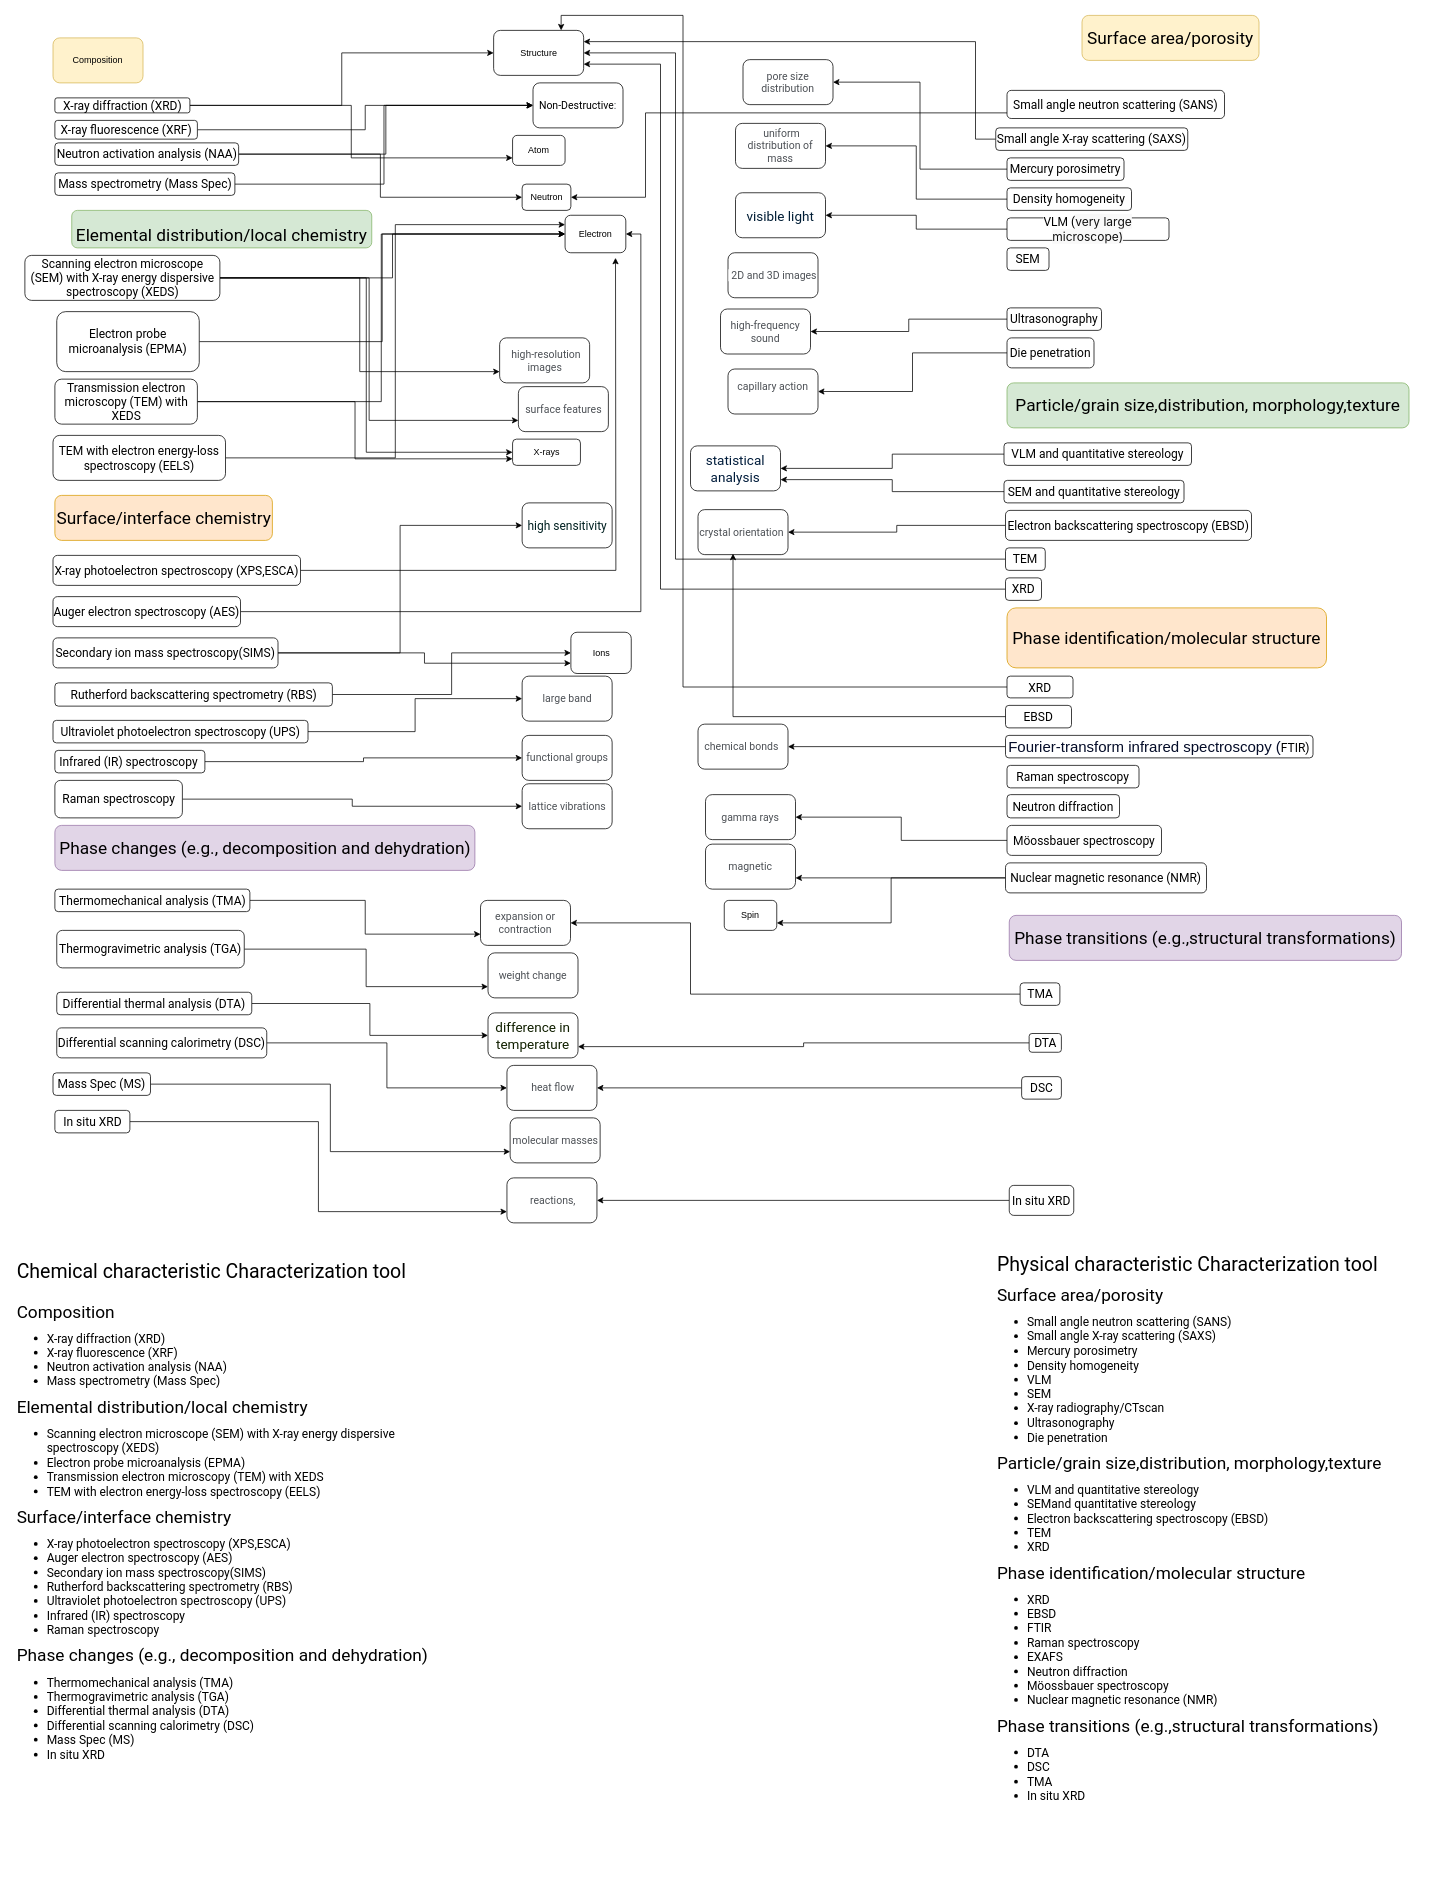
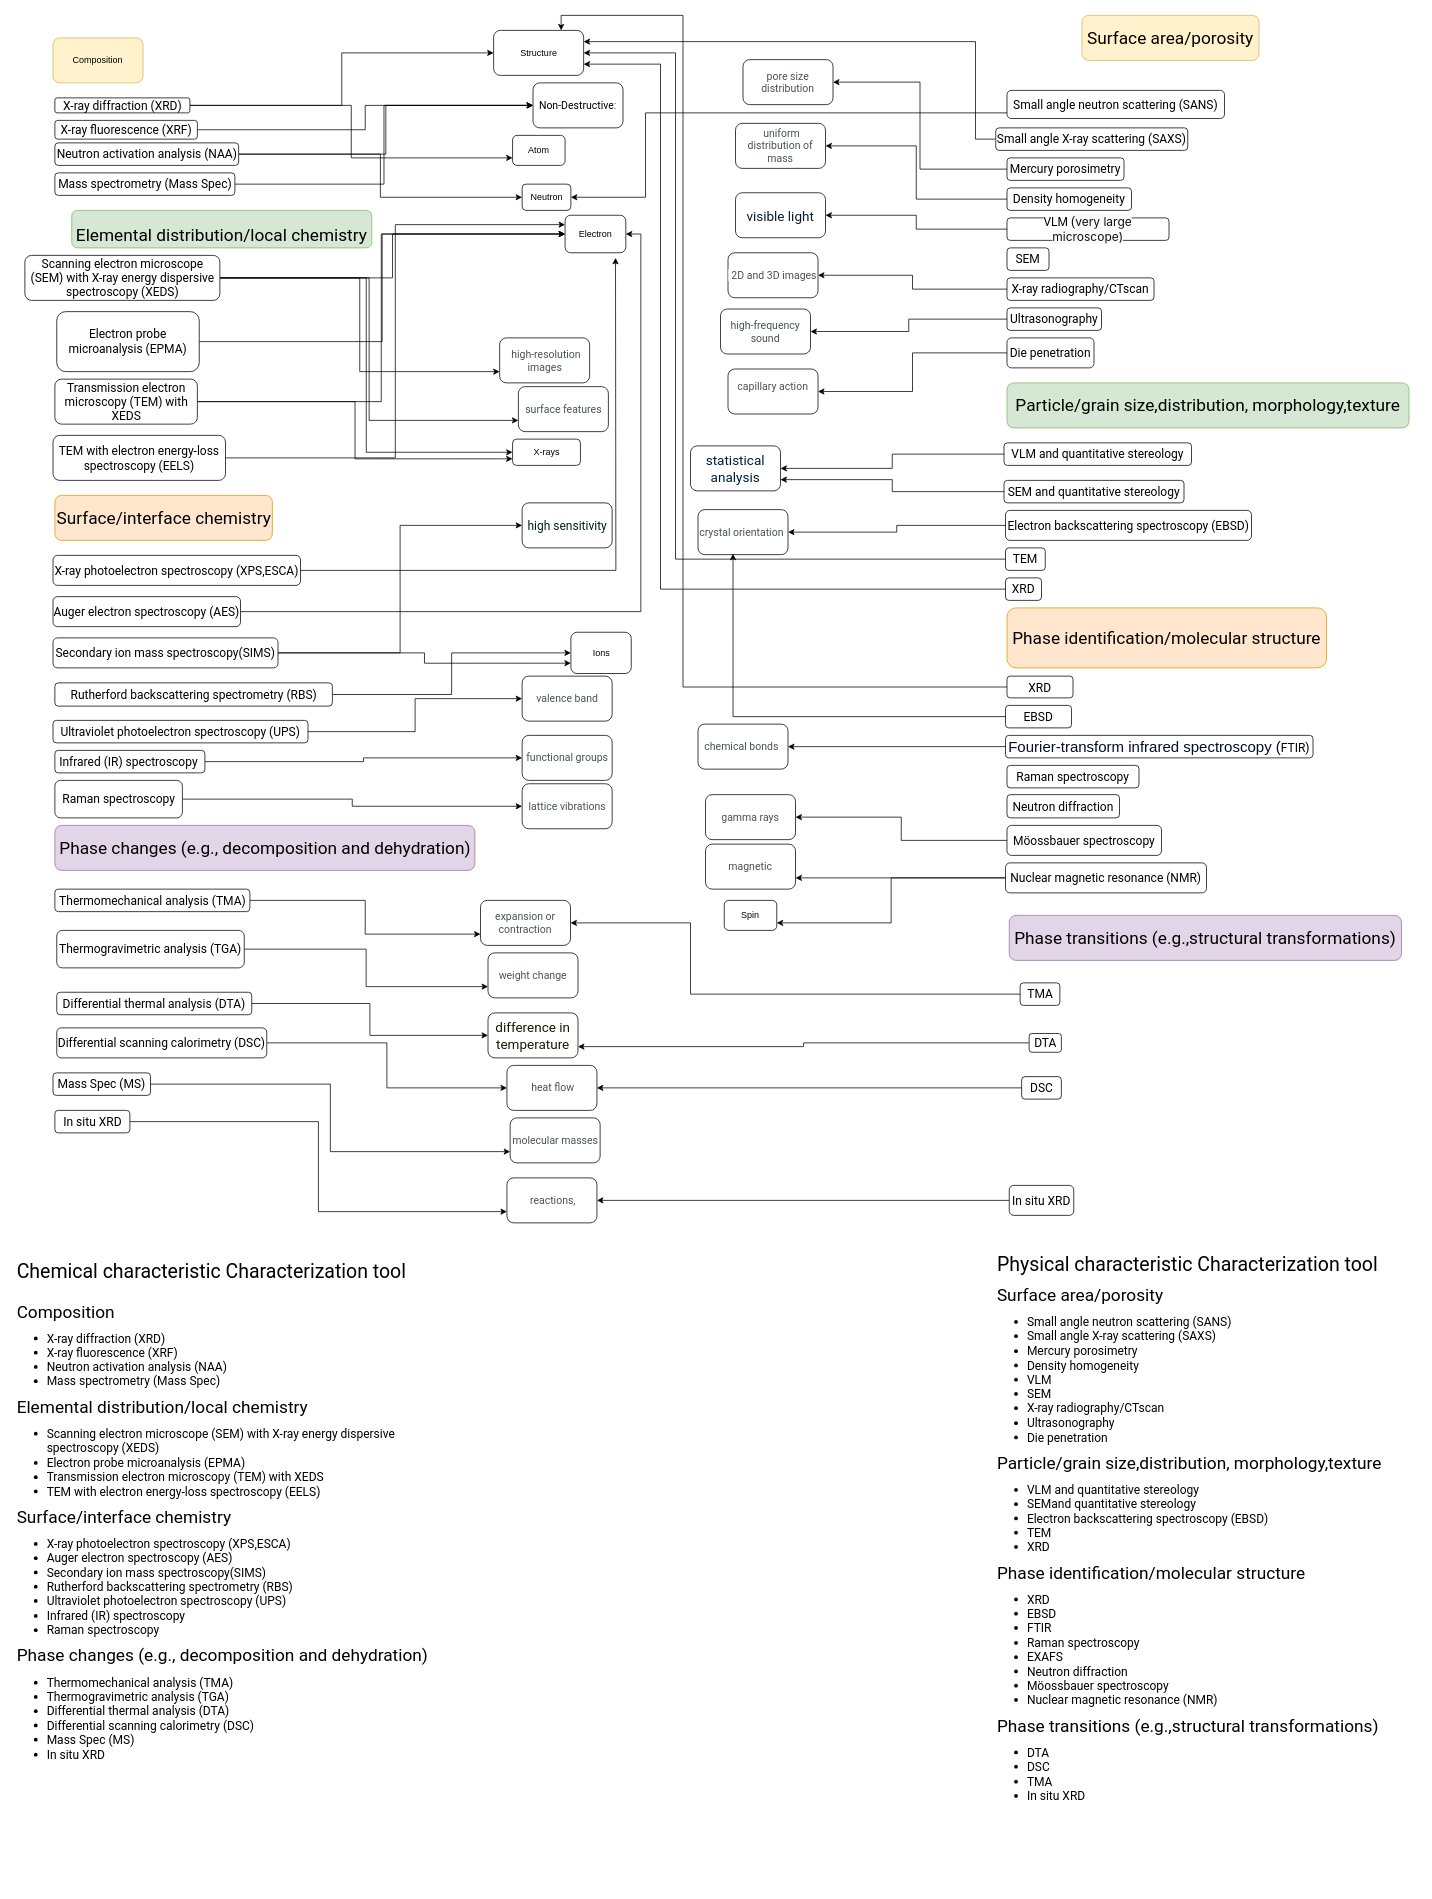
none -> (875, 275)
none -> (1080, 289)
(567, 699) -> (567, 699)
